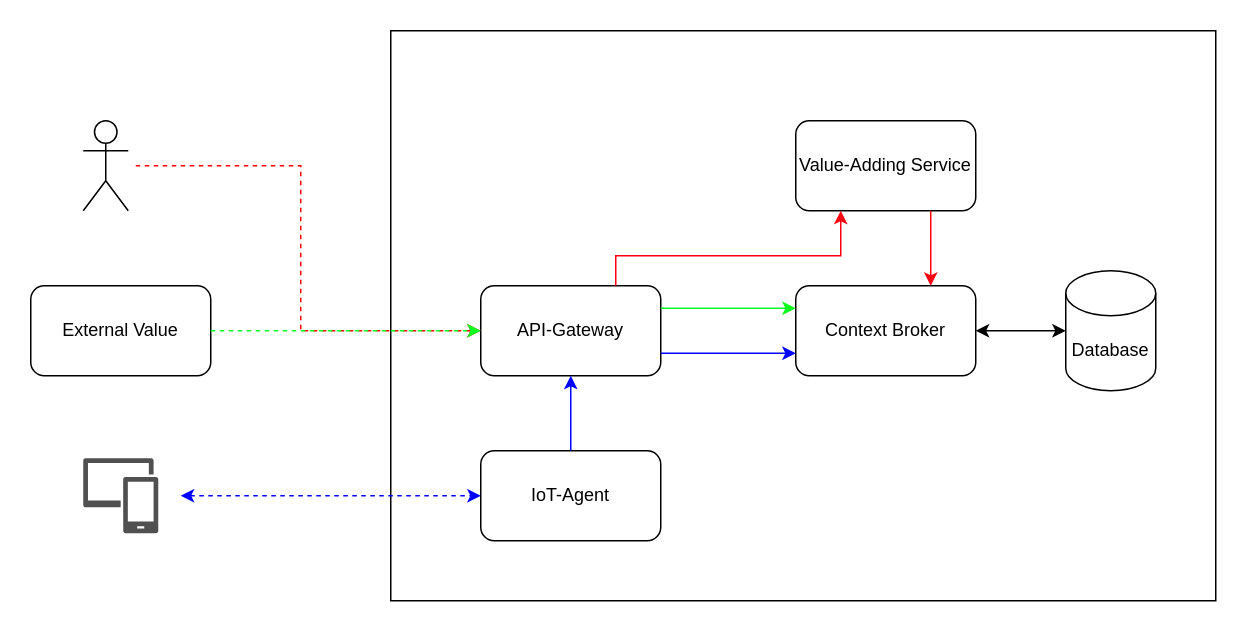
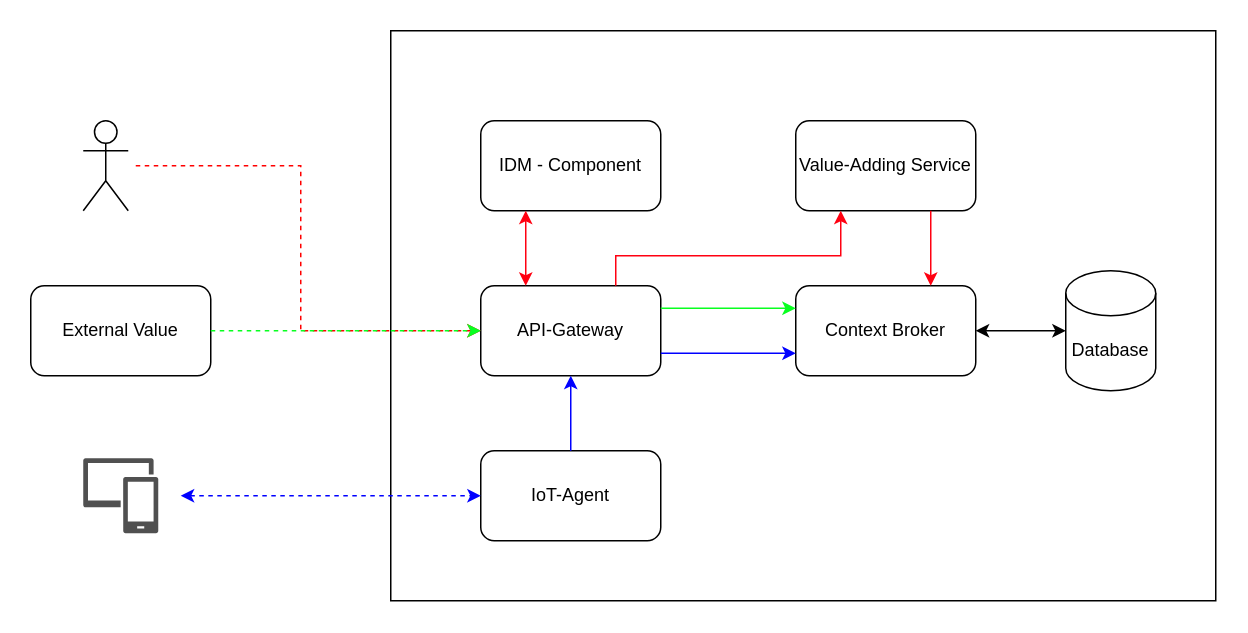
none -> (571, 166)
none -> (526, 249)
